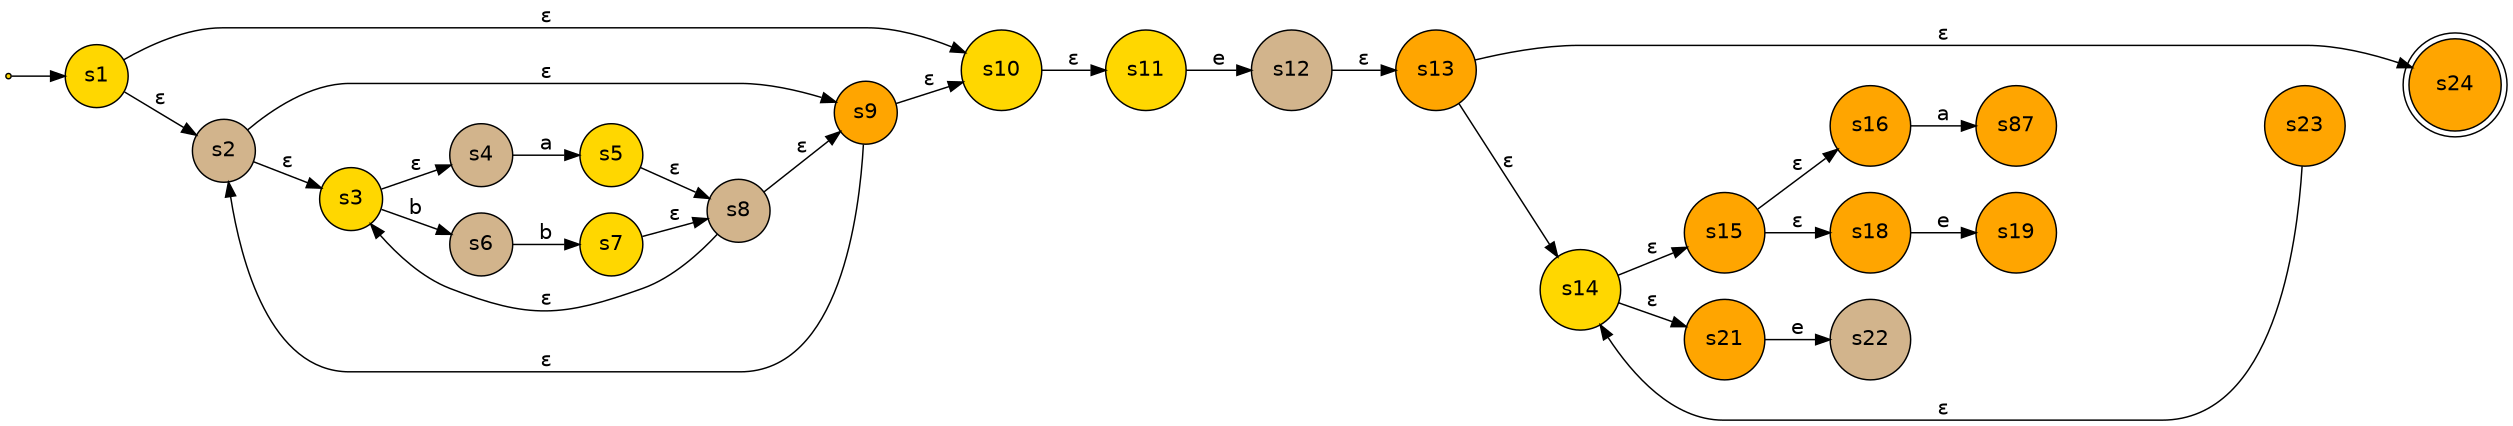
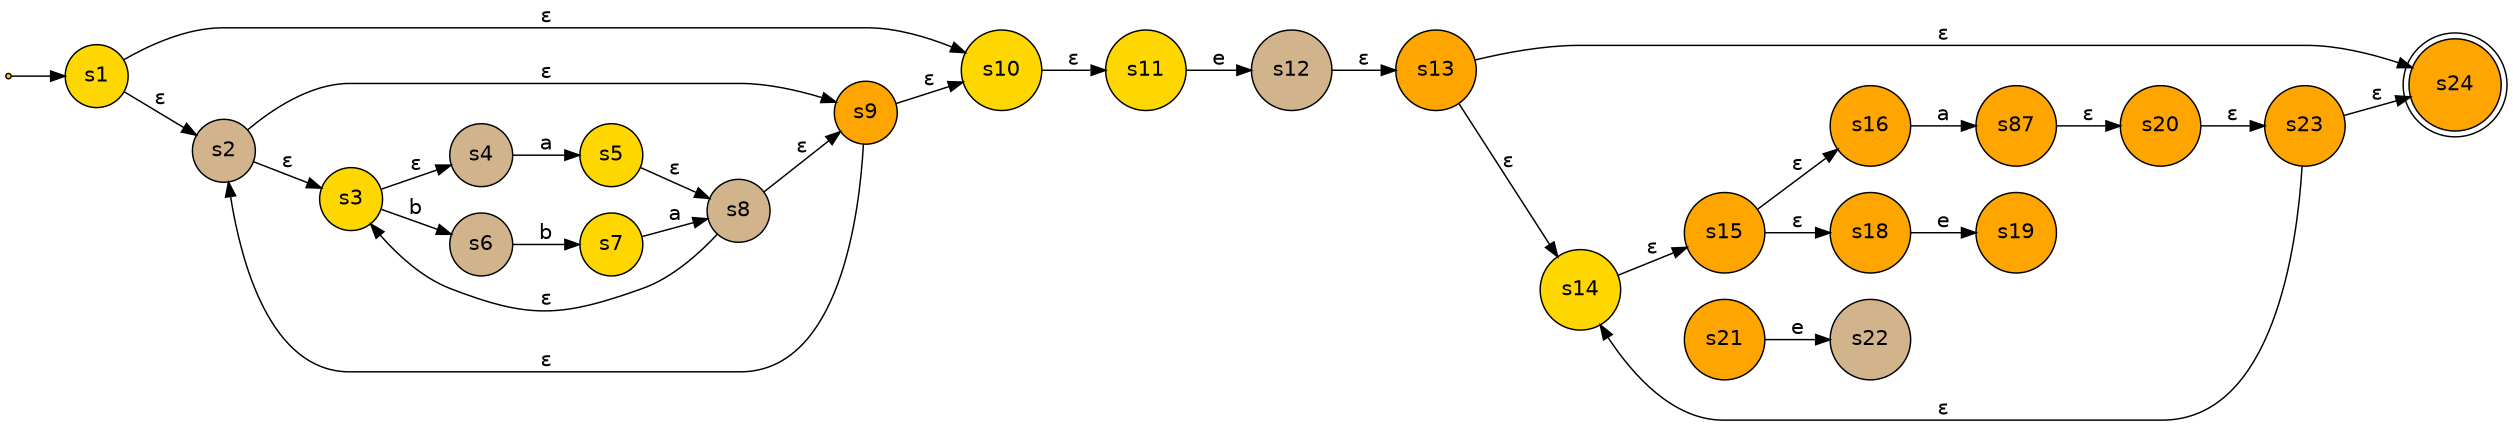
none -> (2370, 108)
none -> (2161, 126)
(675, 214) -> (675, 214)
(1645, 312) -> none
